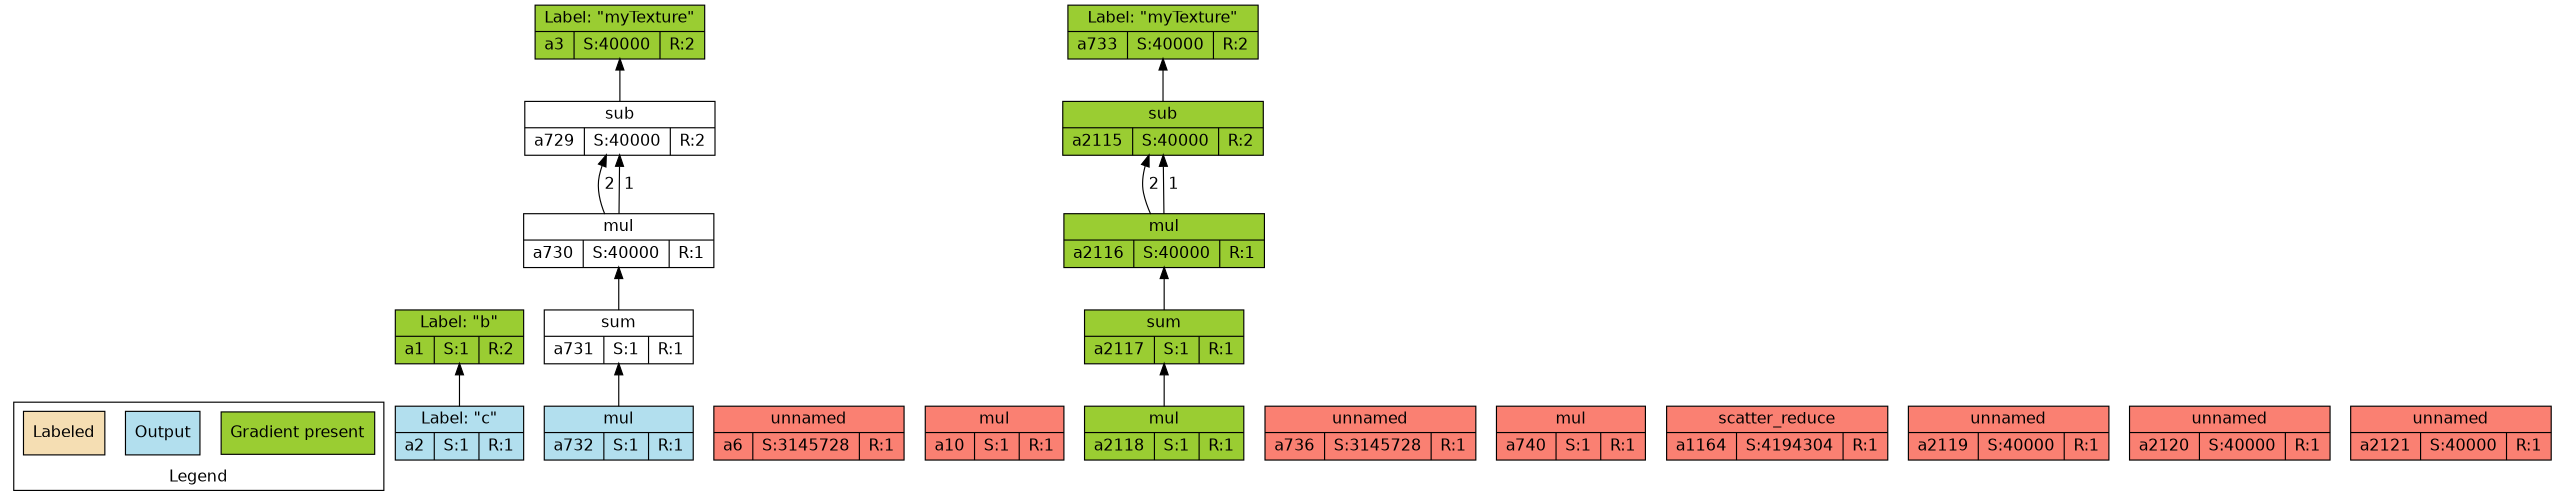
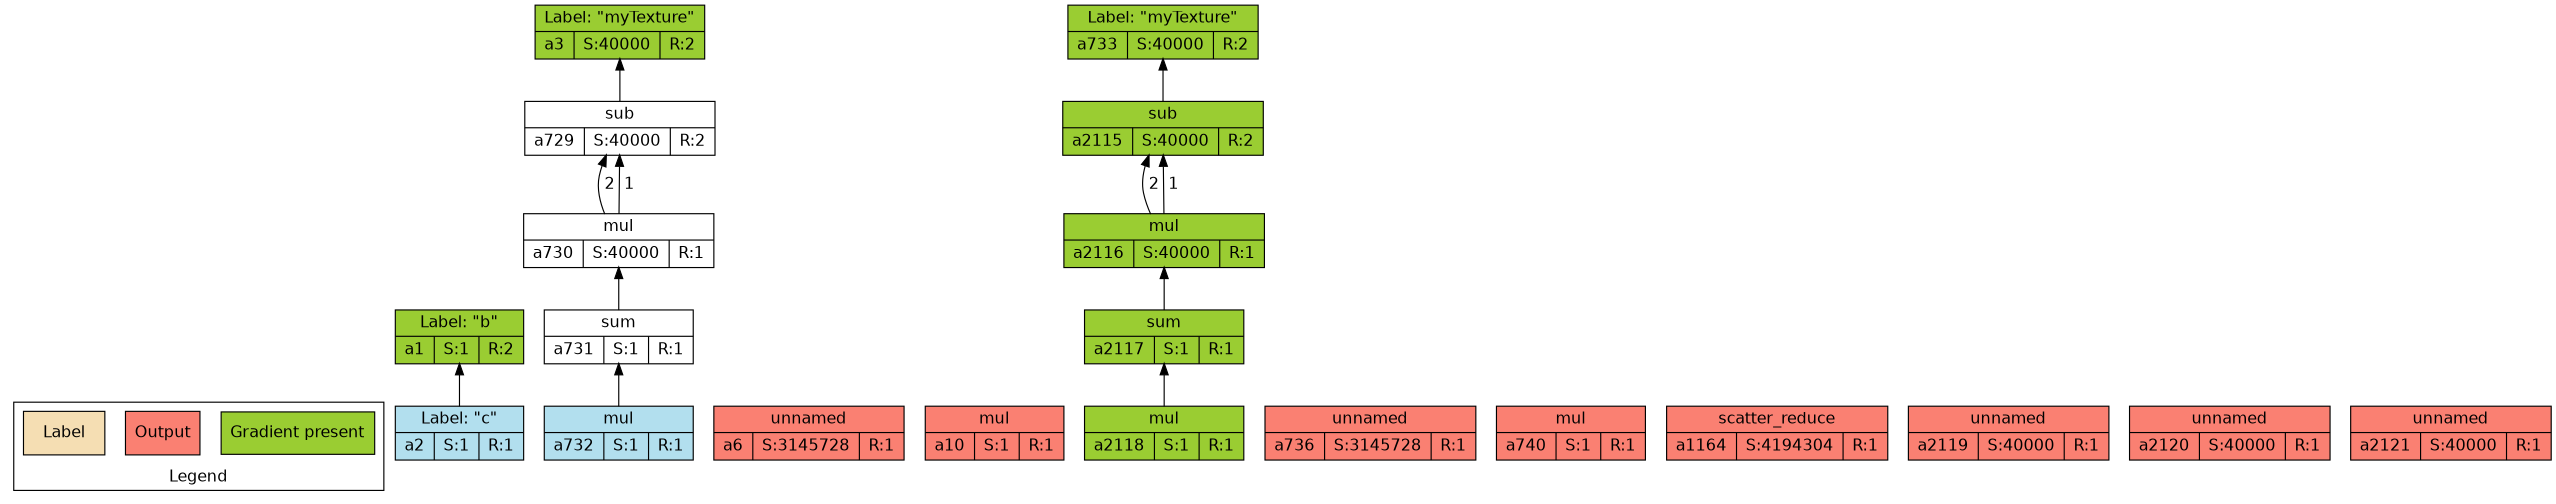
(64, 433) -> (64, 433)
(163, 433) -> (163, 433)
